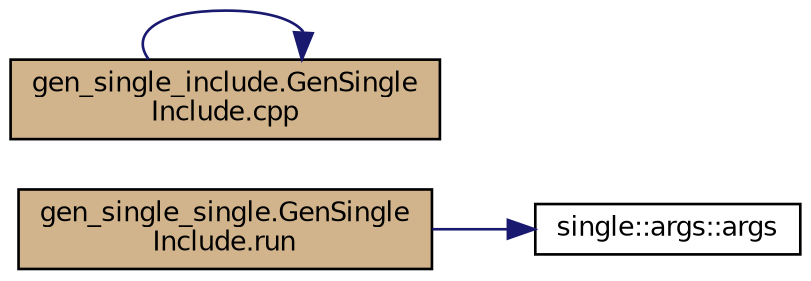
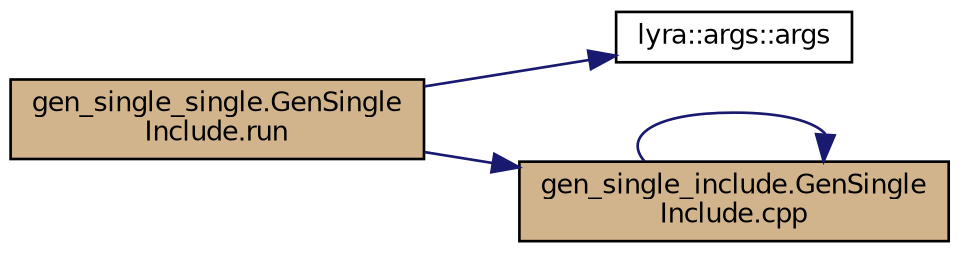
none -> (458, 158)
(668, 229) -> (734, 37)
